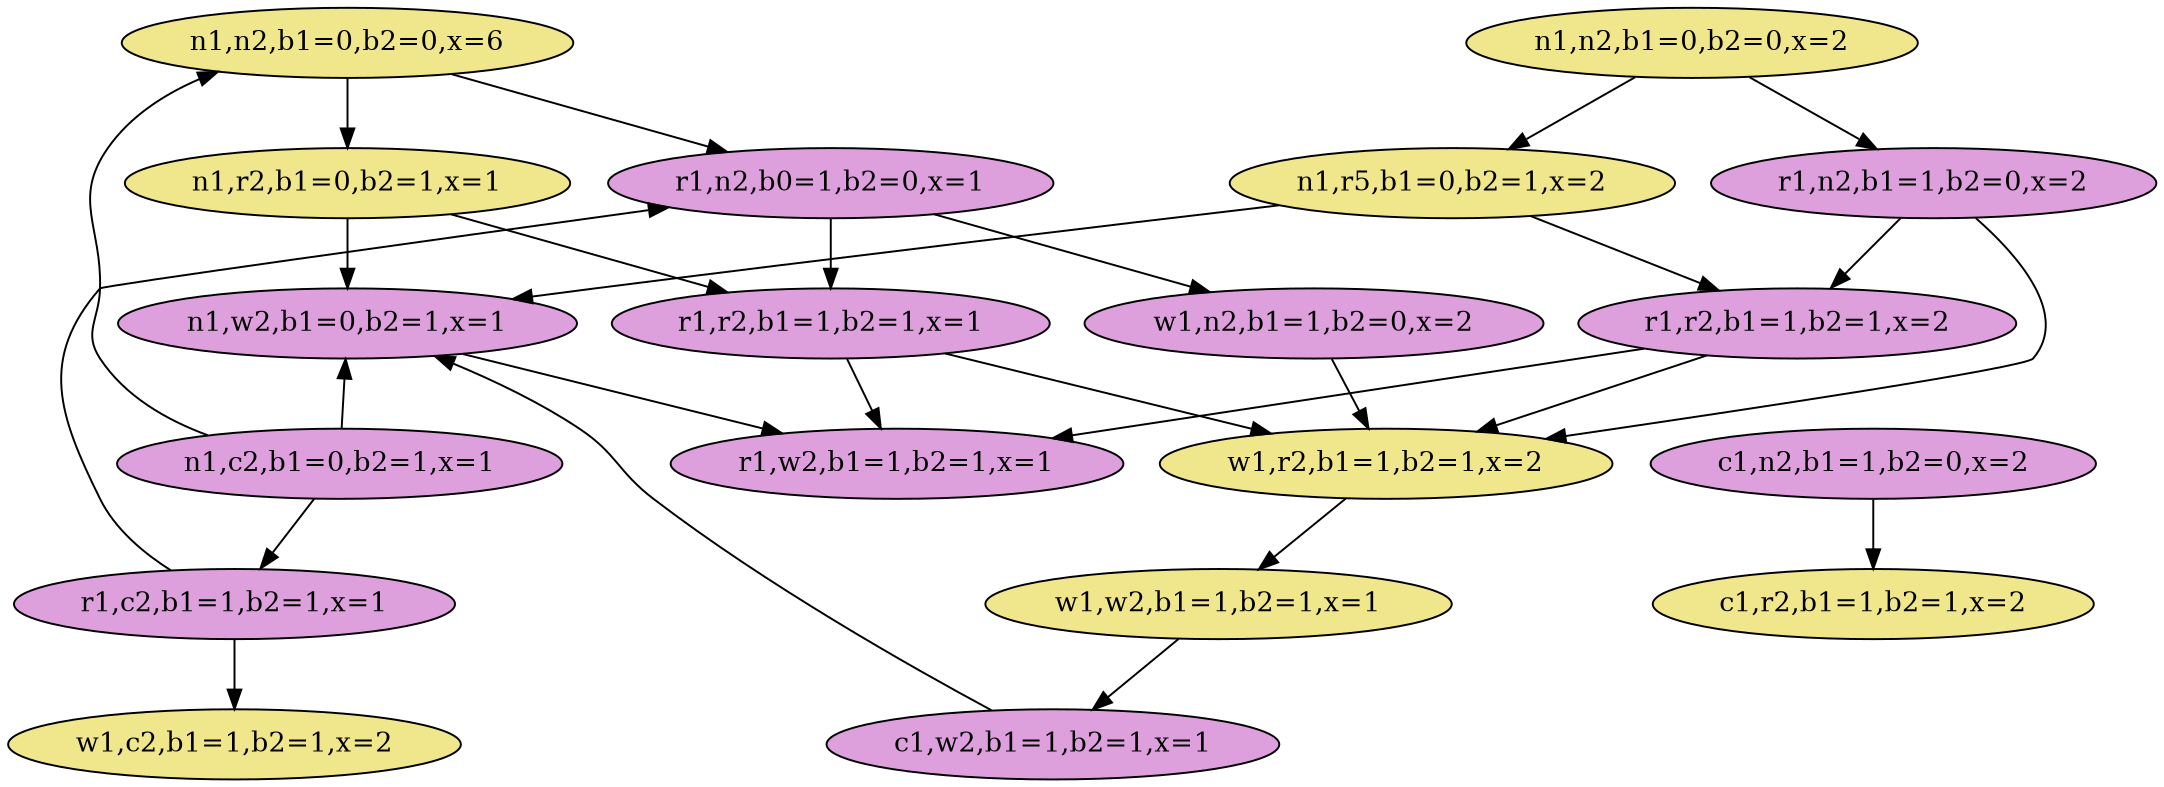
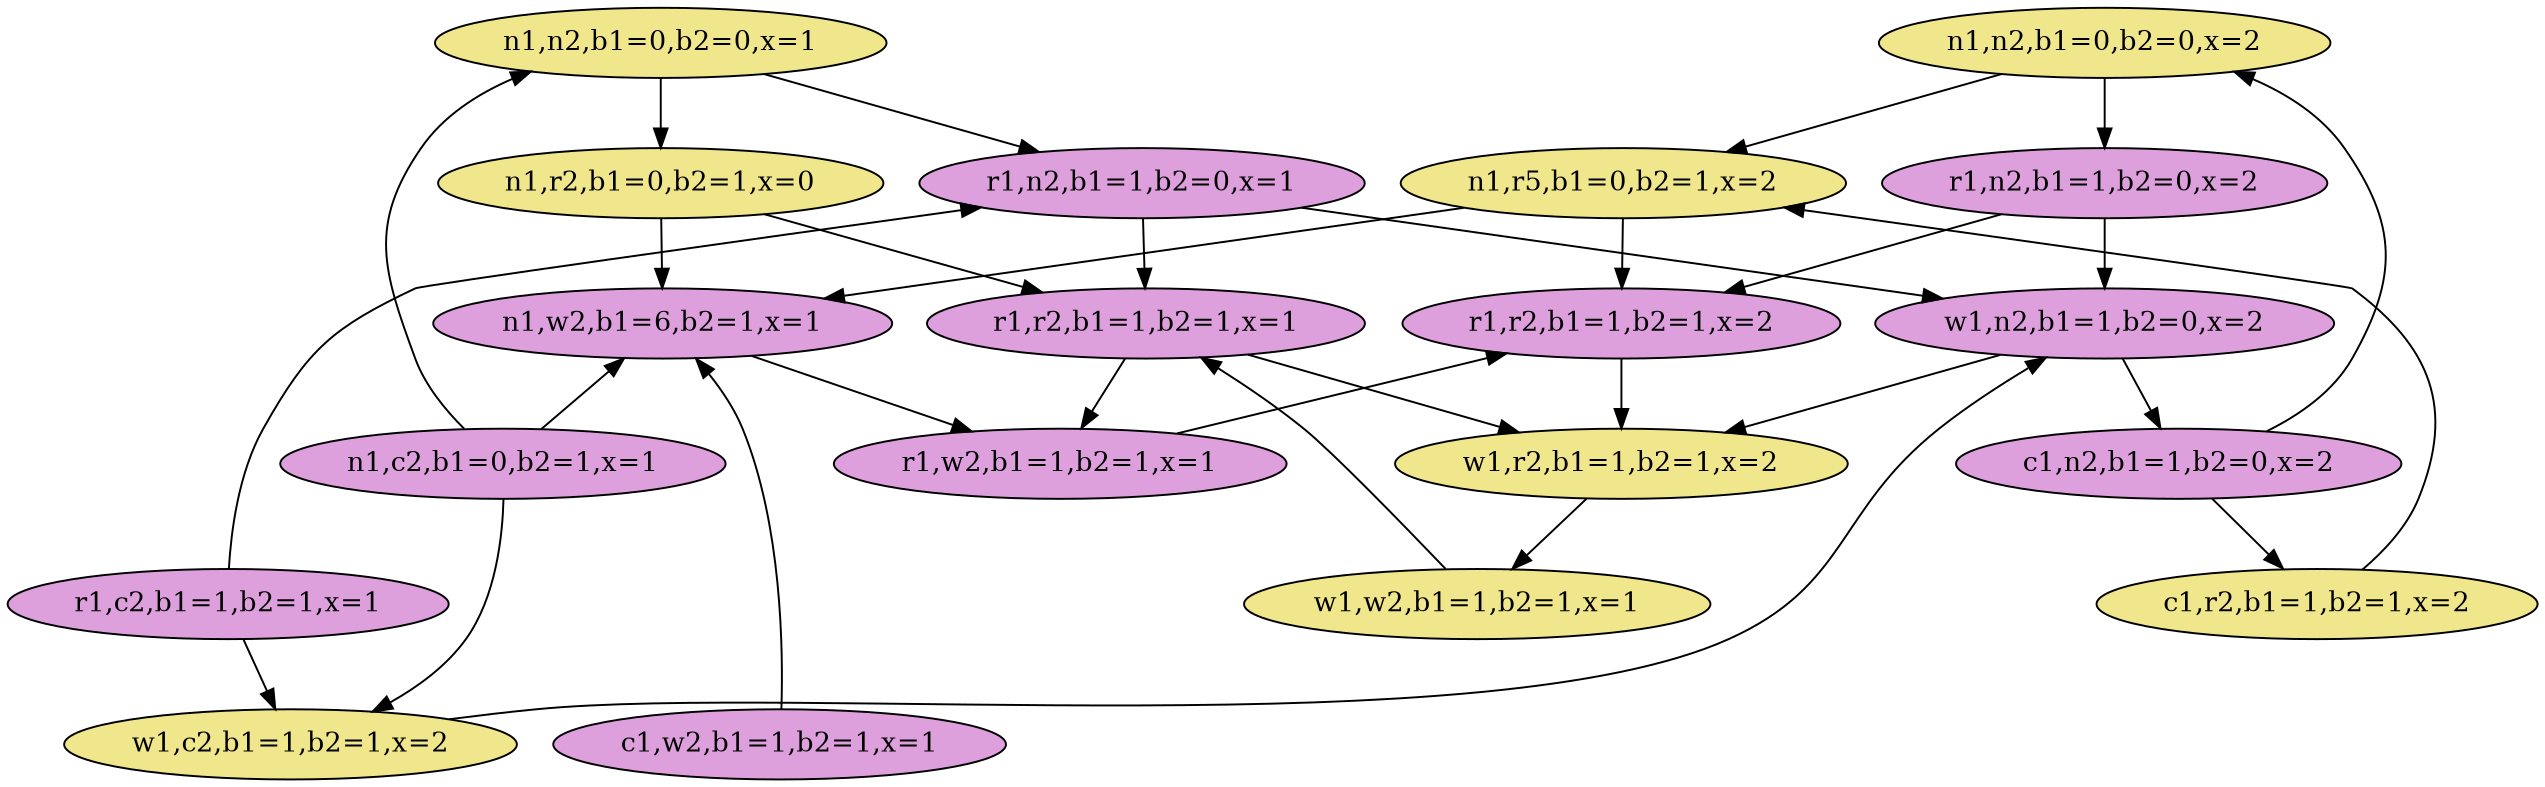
(348, 43) -> (661, 43)
(348, 183) -> (661, 183)
(831, 183) -> (1142, 183)
none -> (2386, 250)
none -> (2244, 272)
(348, 323) -> (663, 323)
none -> (2137, 385)
(1883, 388) -> (2105, 240)
(1372, 390) -> (1332, 396)
(293, 526) -> (478, 619)
(1143, 668) -> (1339, 460)
none -> (1297, 703)
